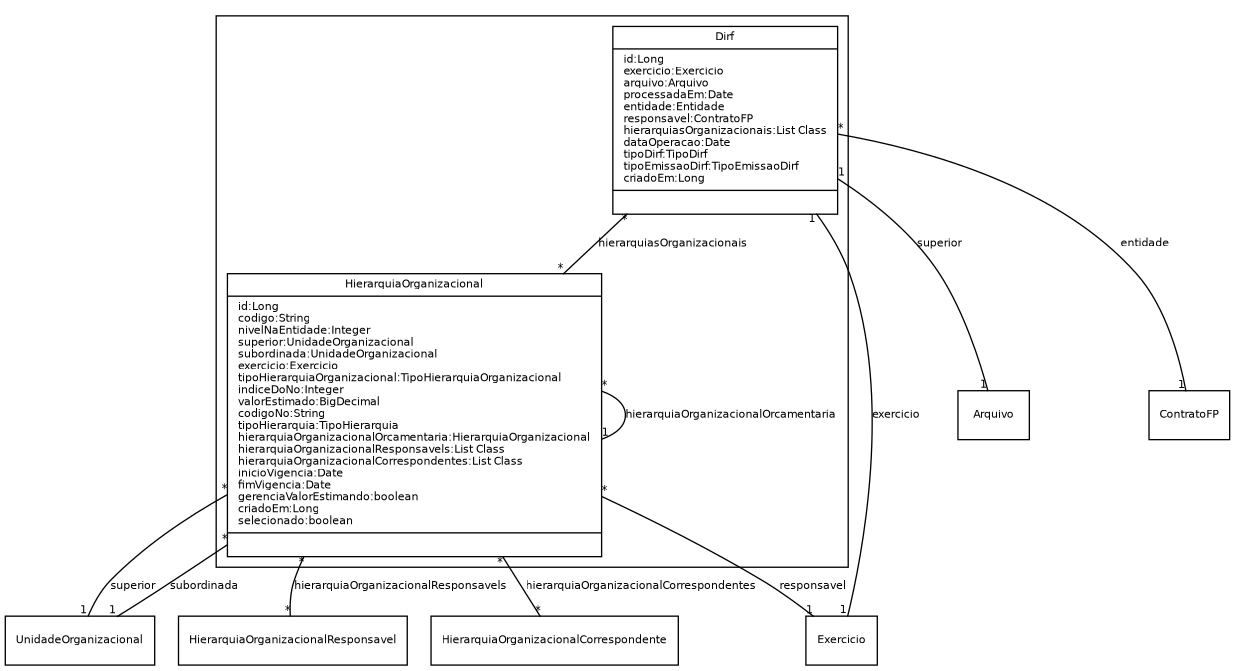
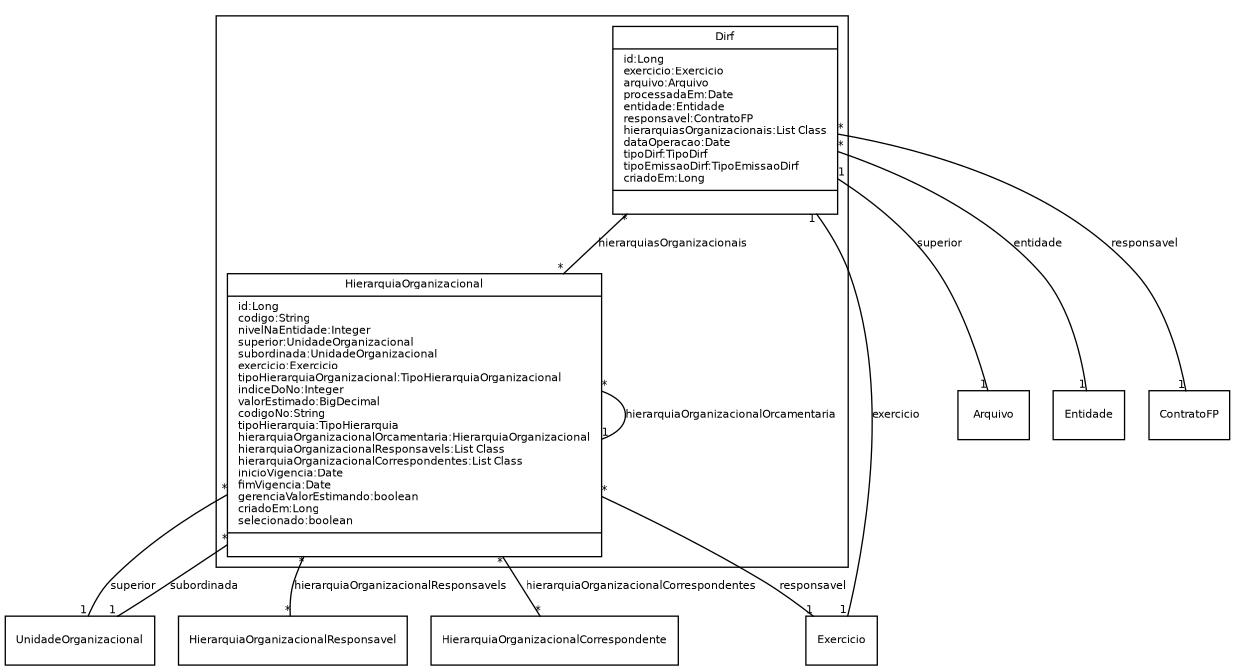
(1145, 244) -> (1145, 244)
none -> (1089, 415)
